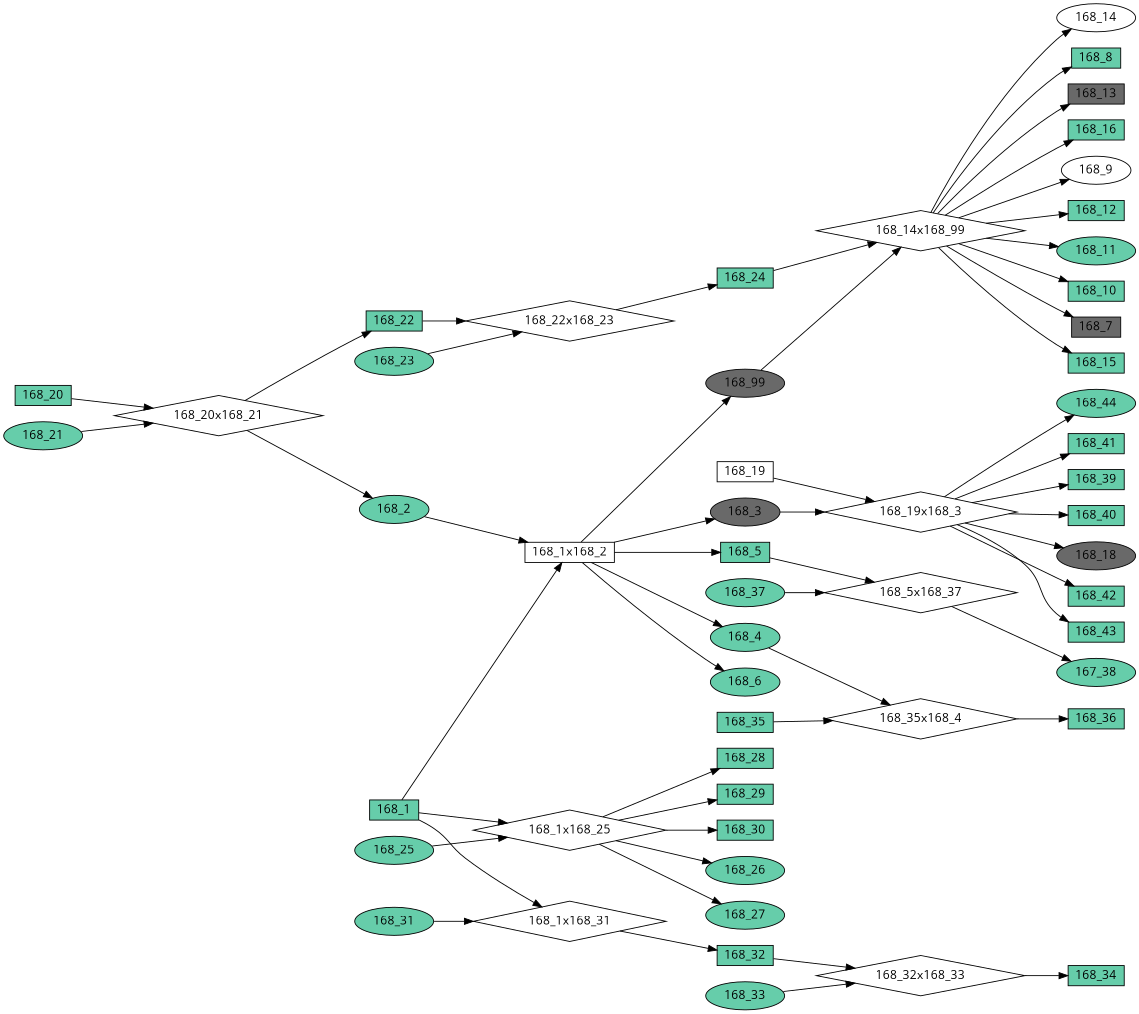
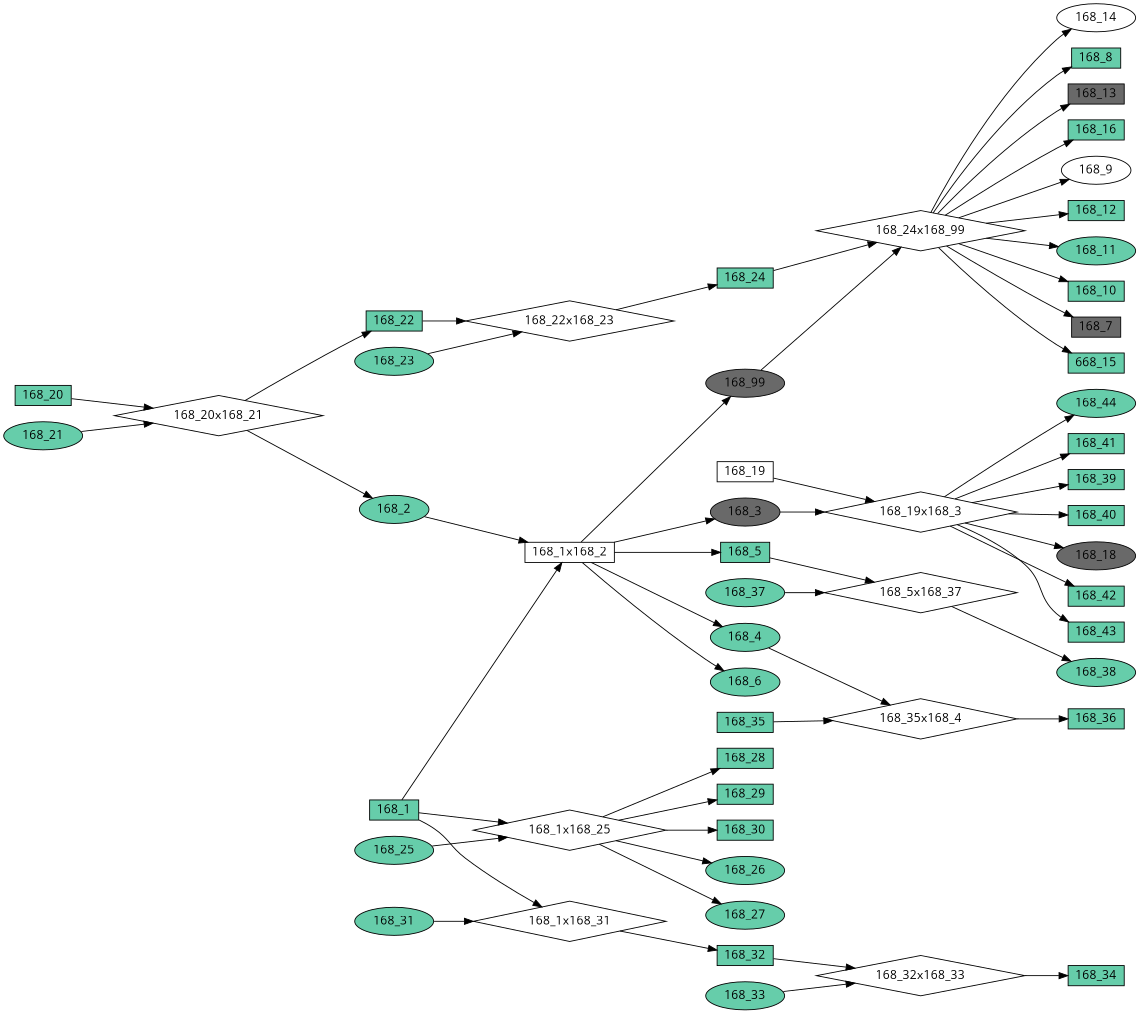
(921, 231) -> (921, 231)
(1096, 363) -> (1096, 363)
(1096, 672) -> (1096, 672)
